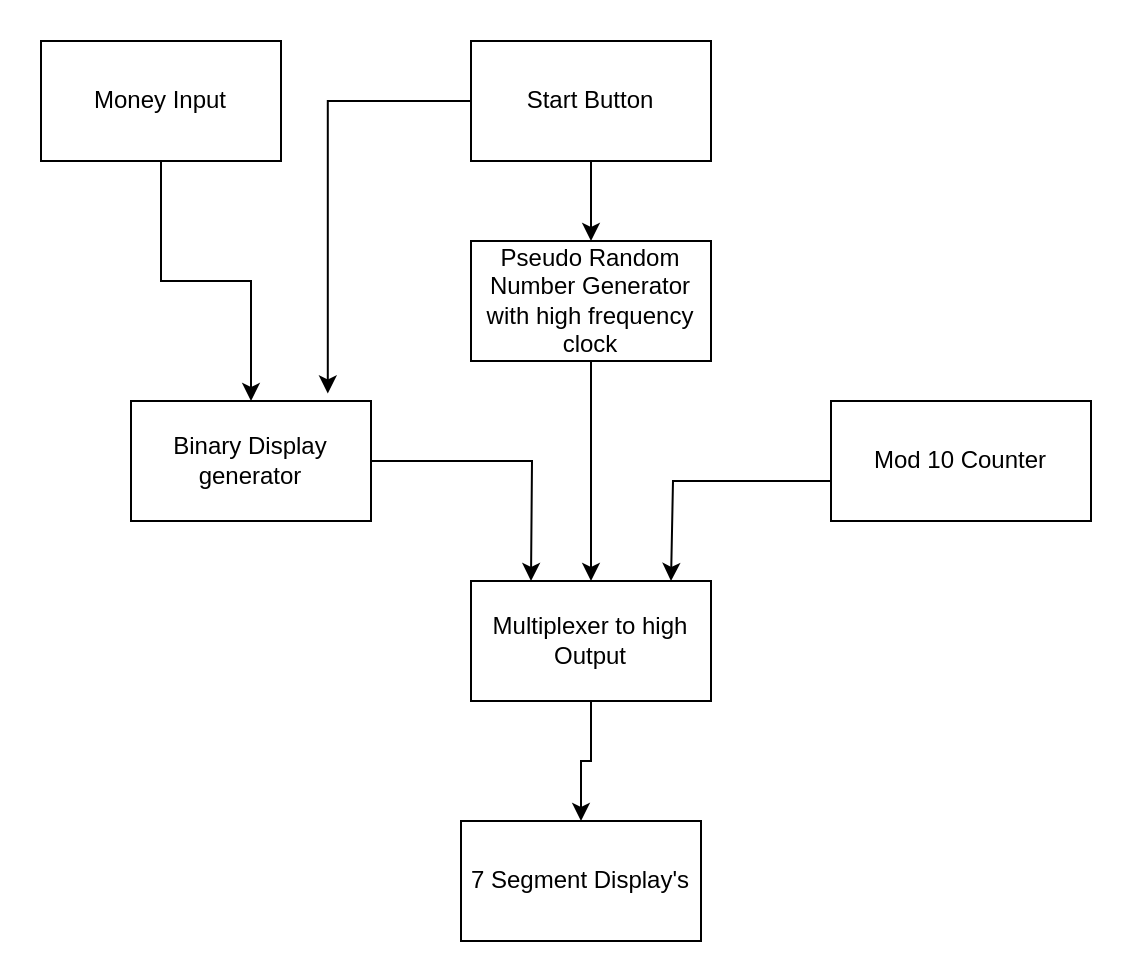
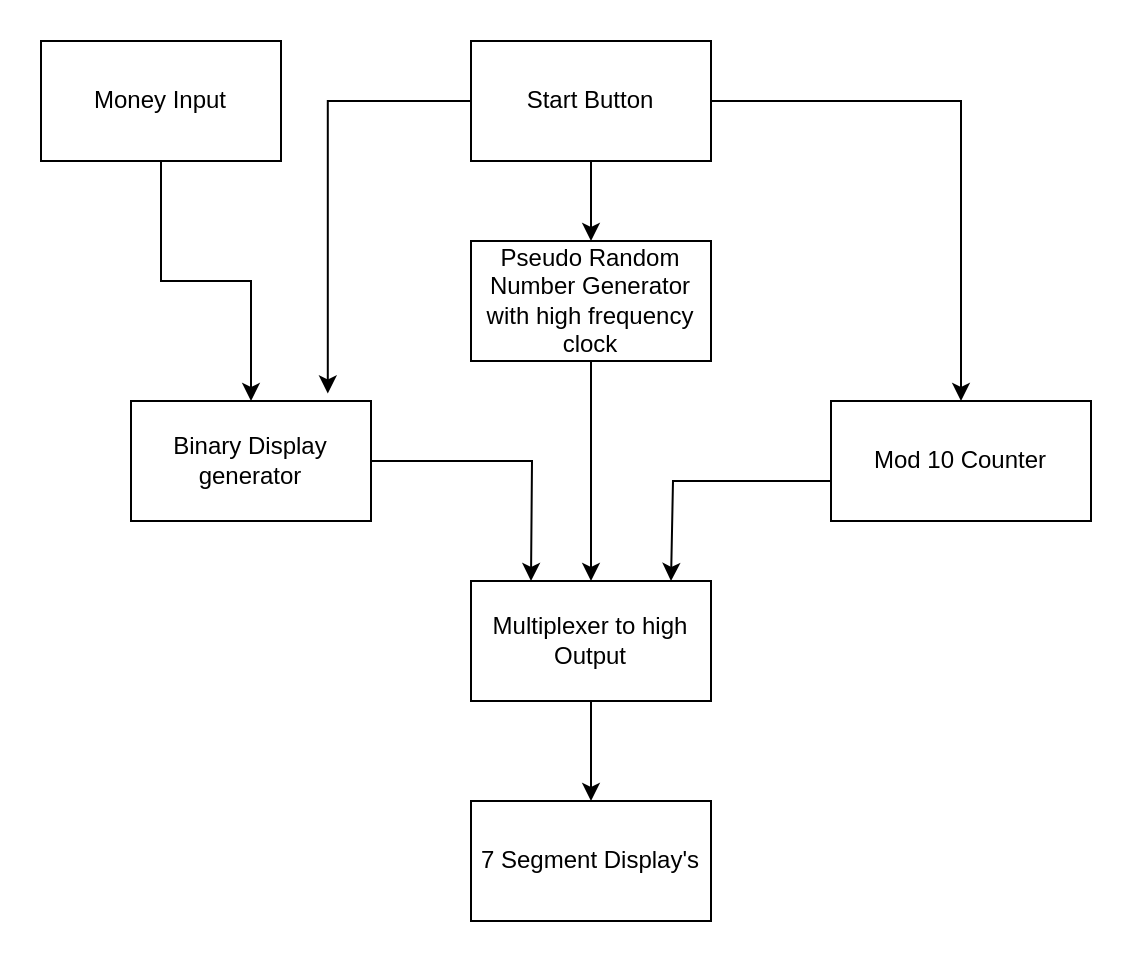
none -> (961, 119)
(581, 881) -> (591, 861)
